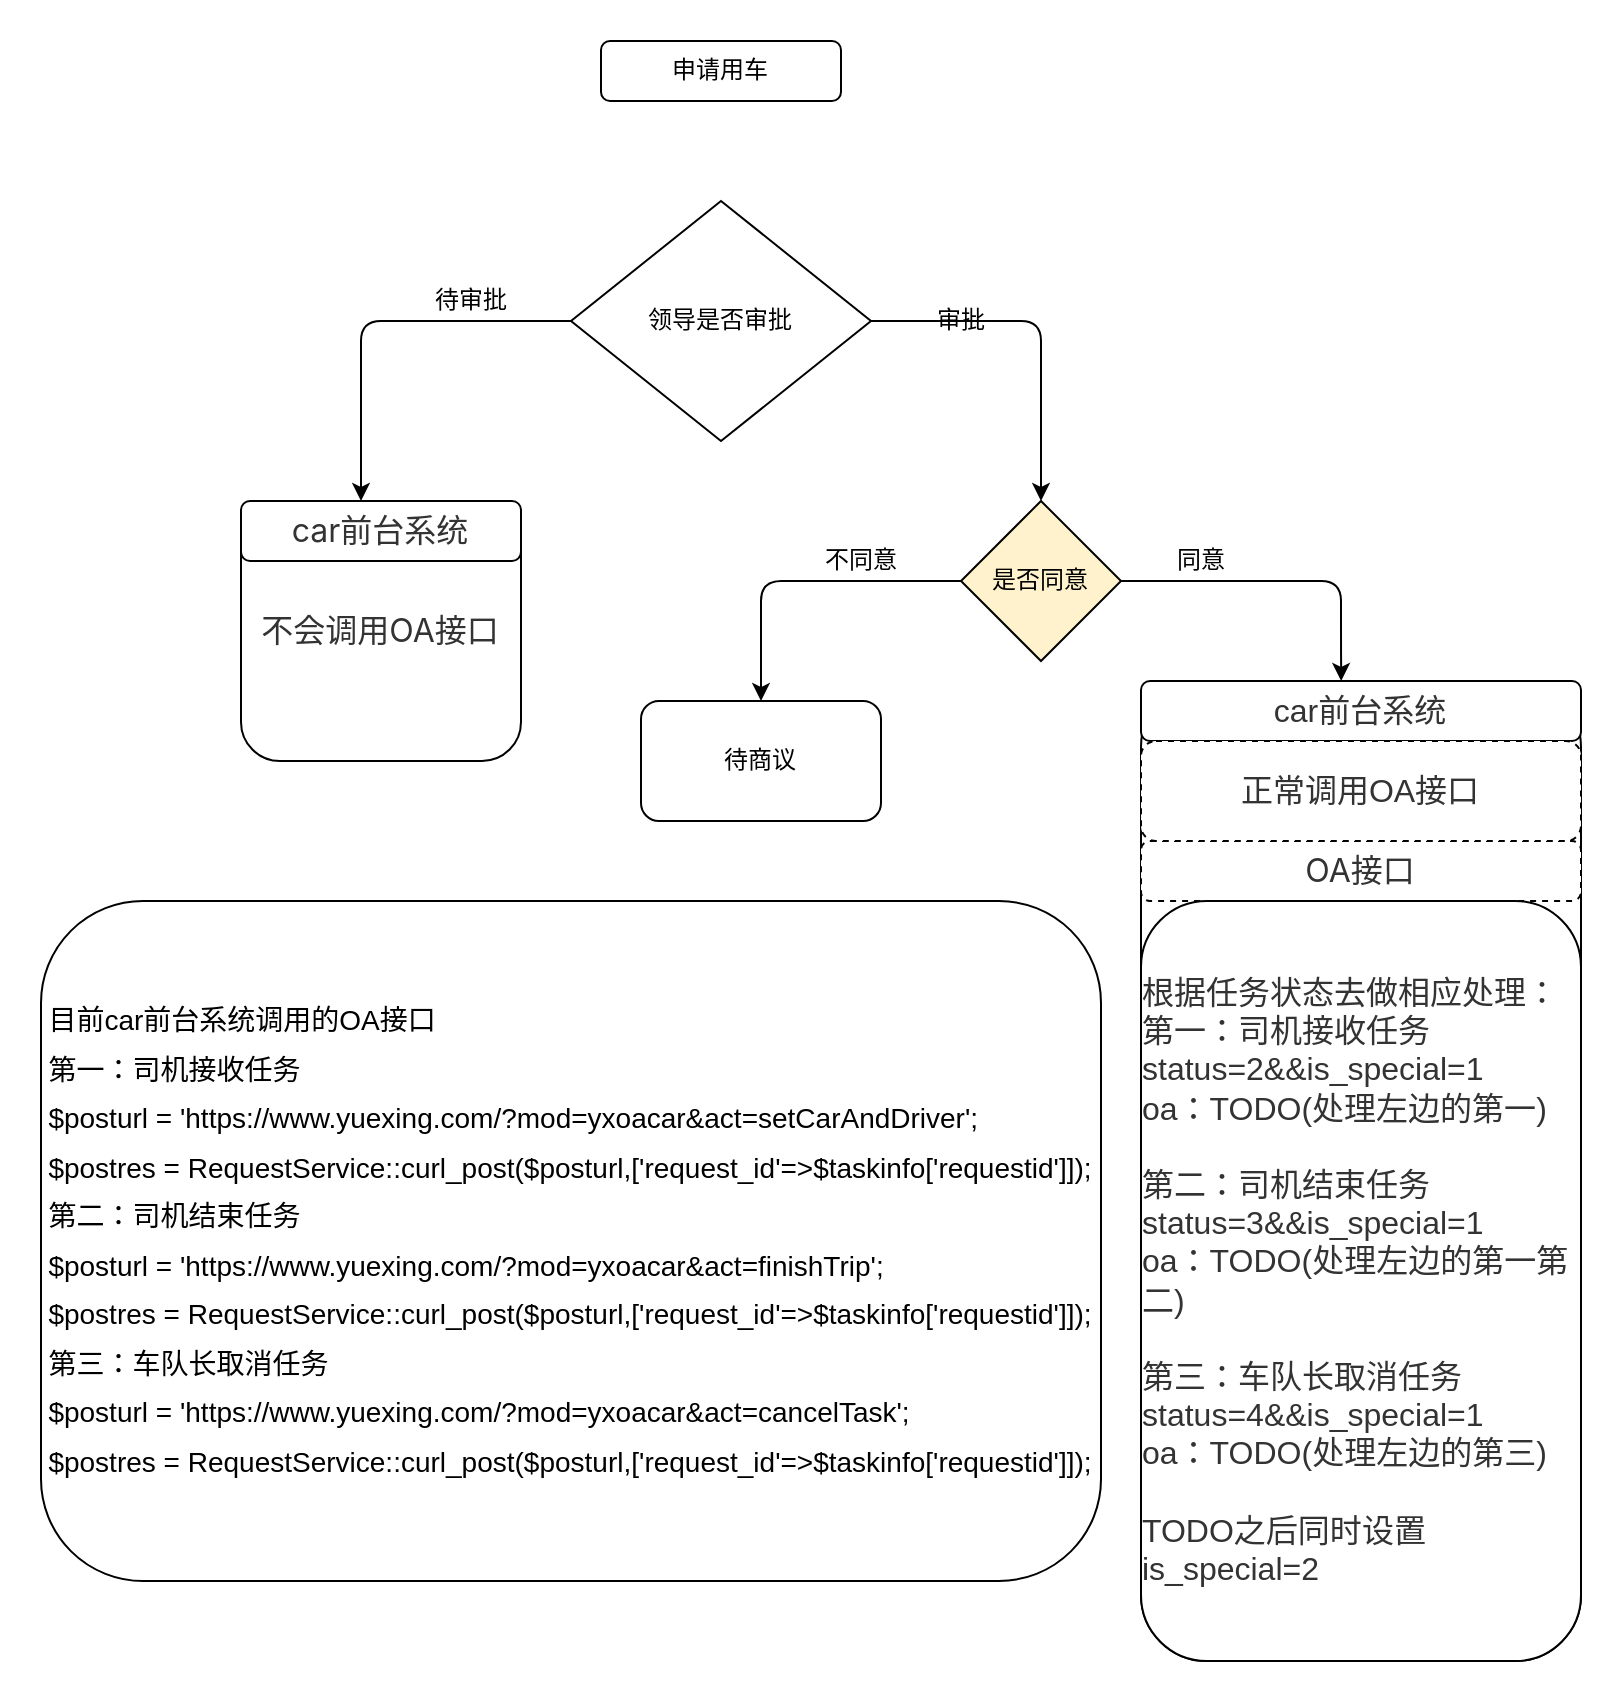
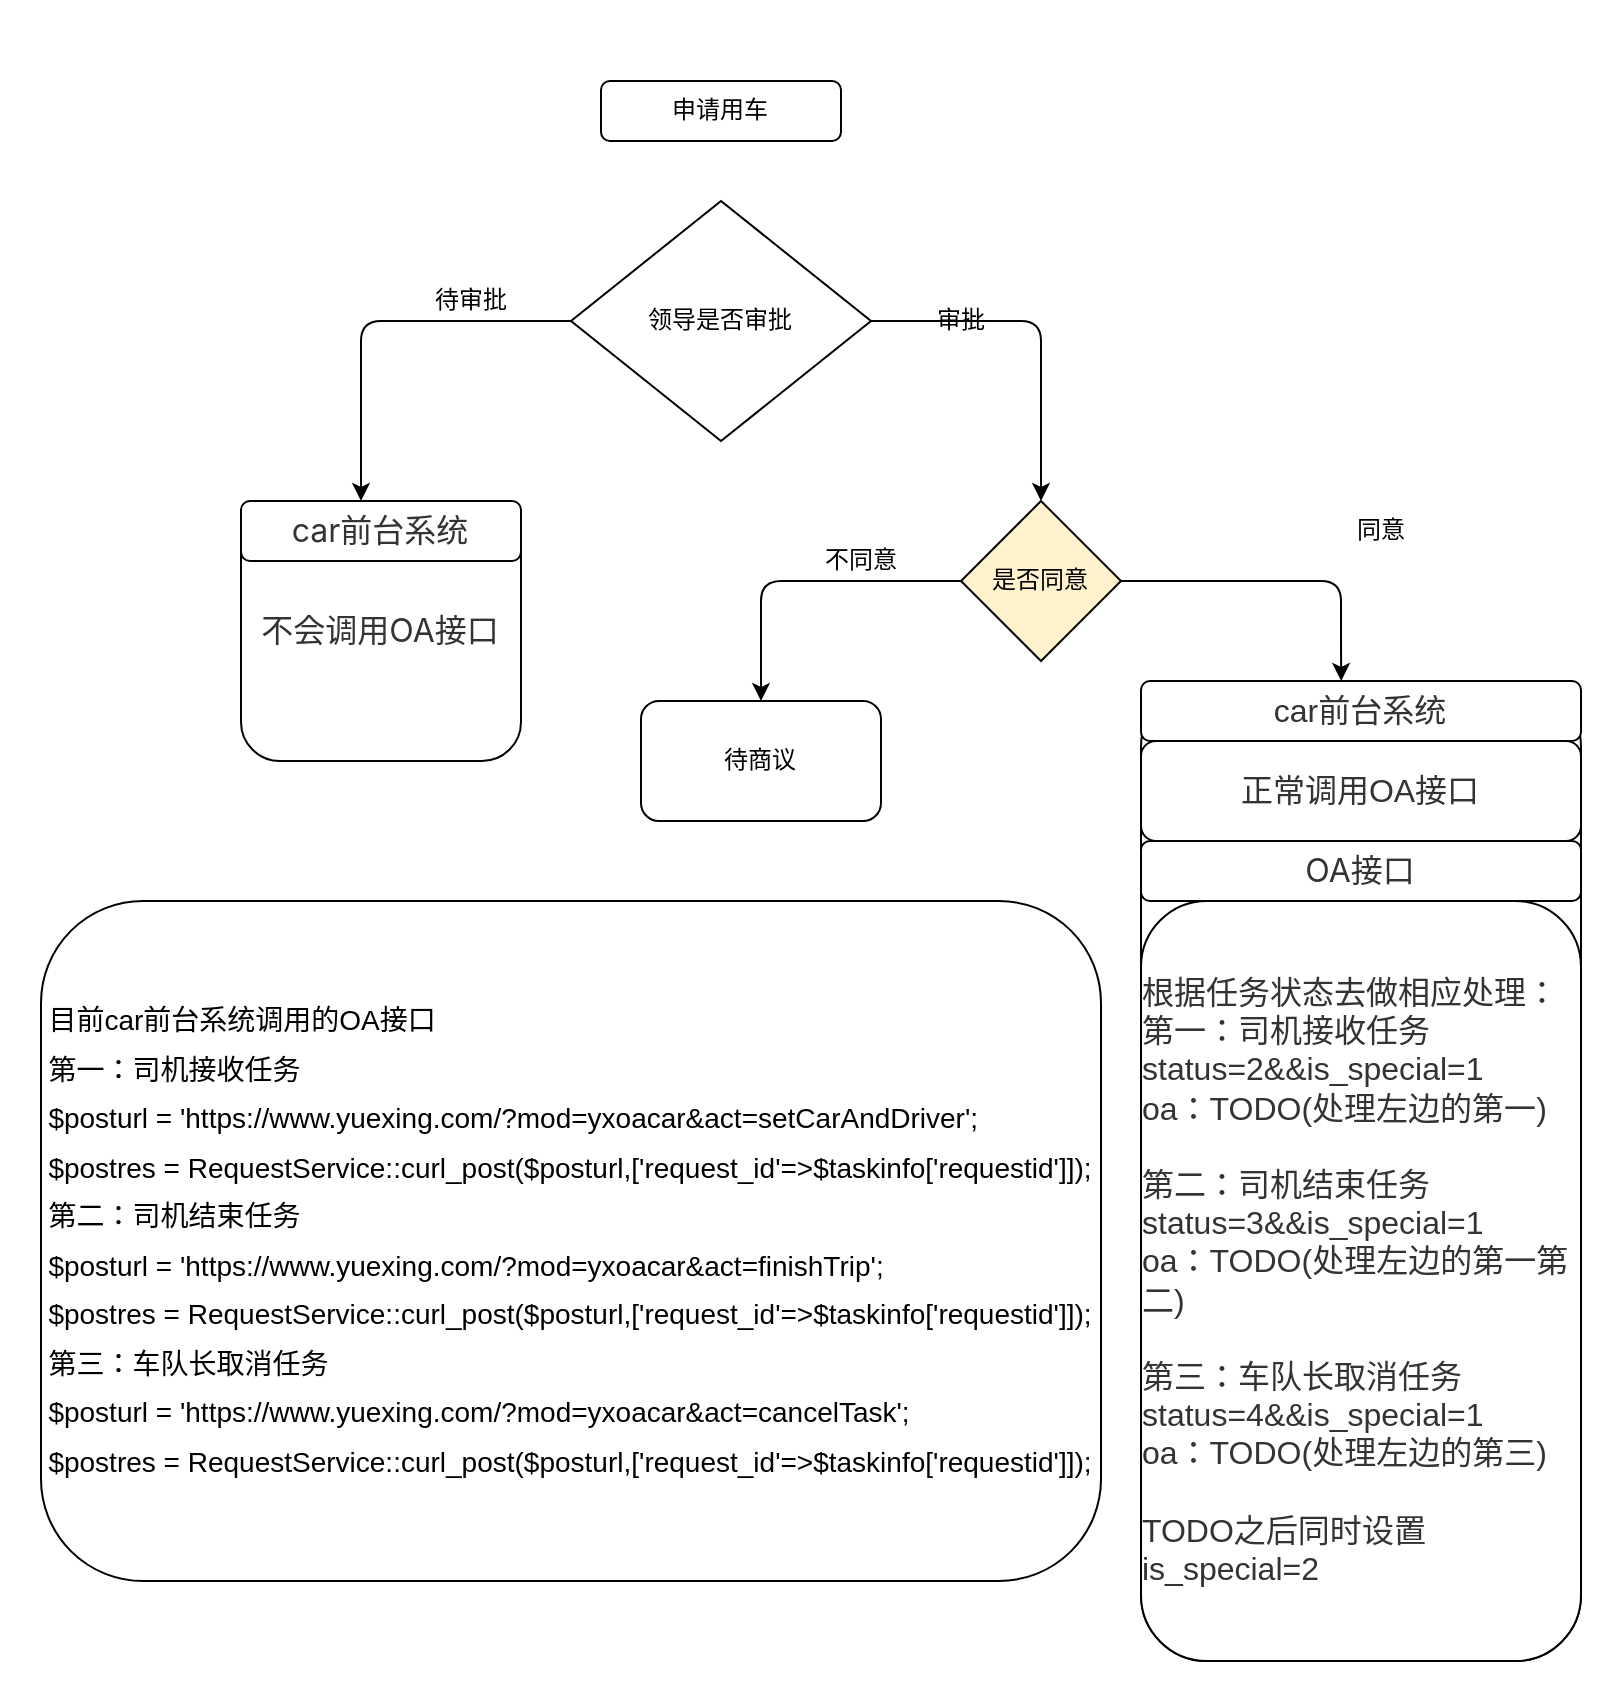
(721, 71) -> (721, 111)
(1201, 561) -> (1381, 531)
(1361, 791) -> (1361, 791)
(1361, 871) -> (1361, 871)
